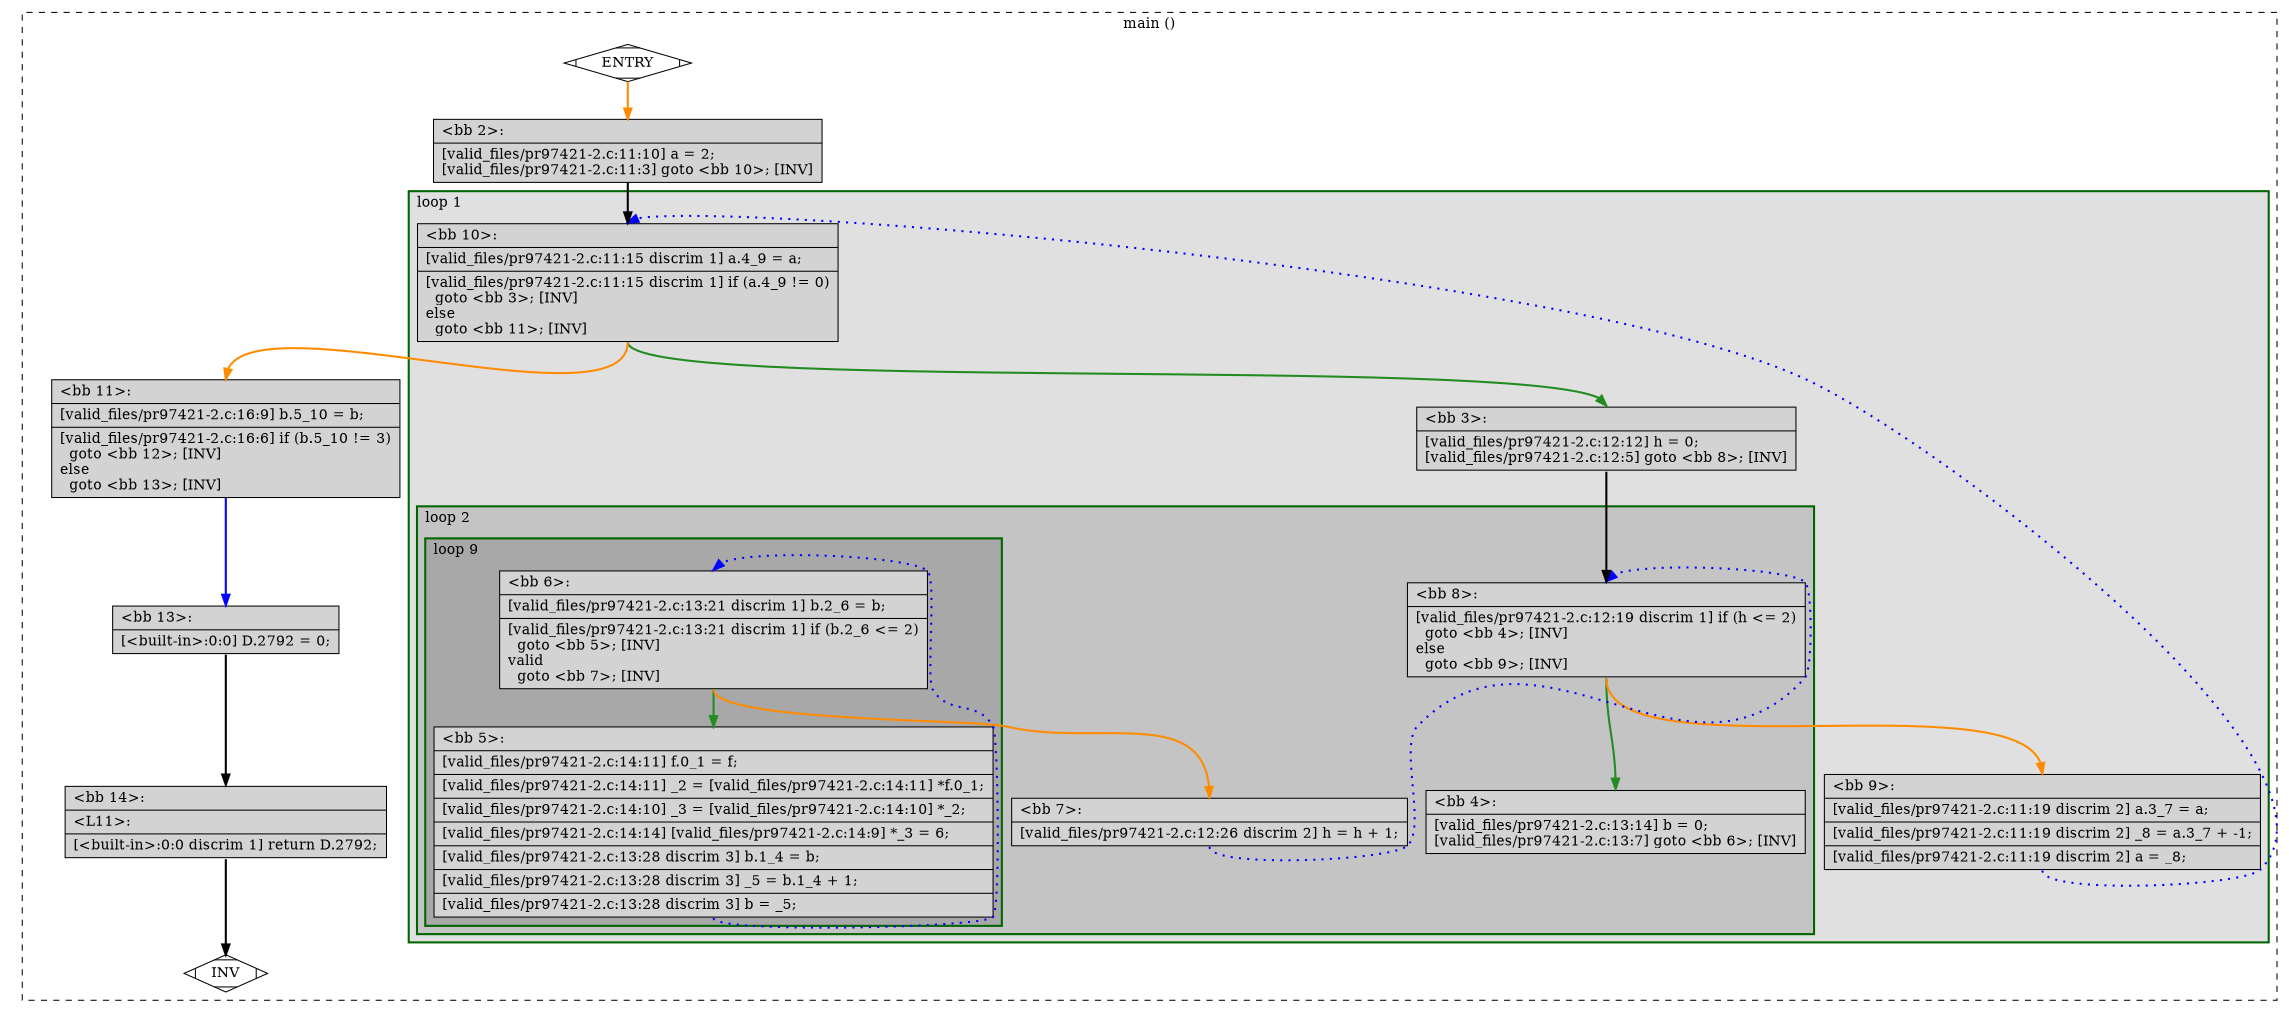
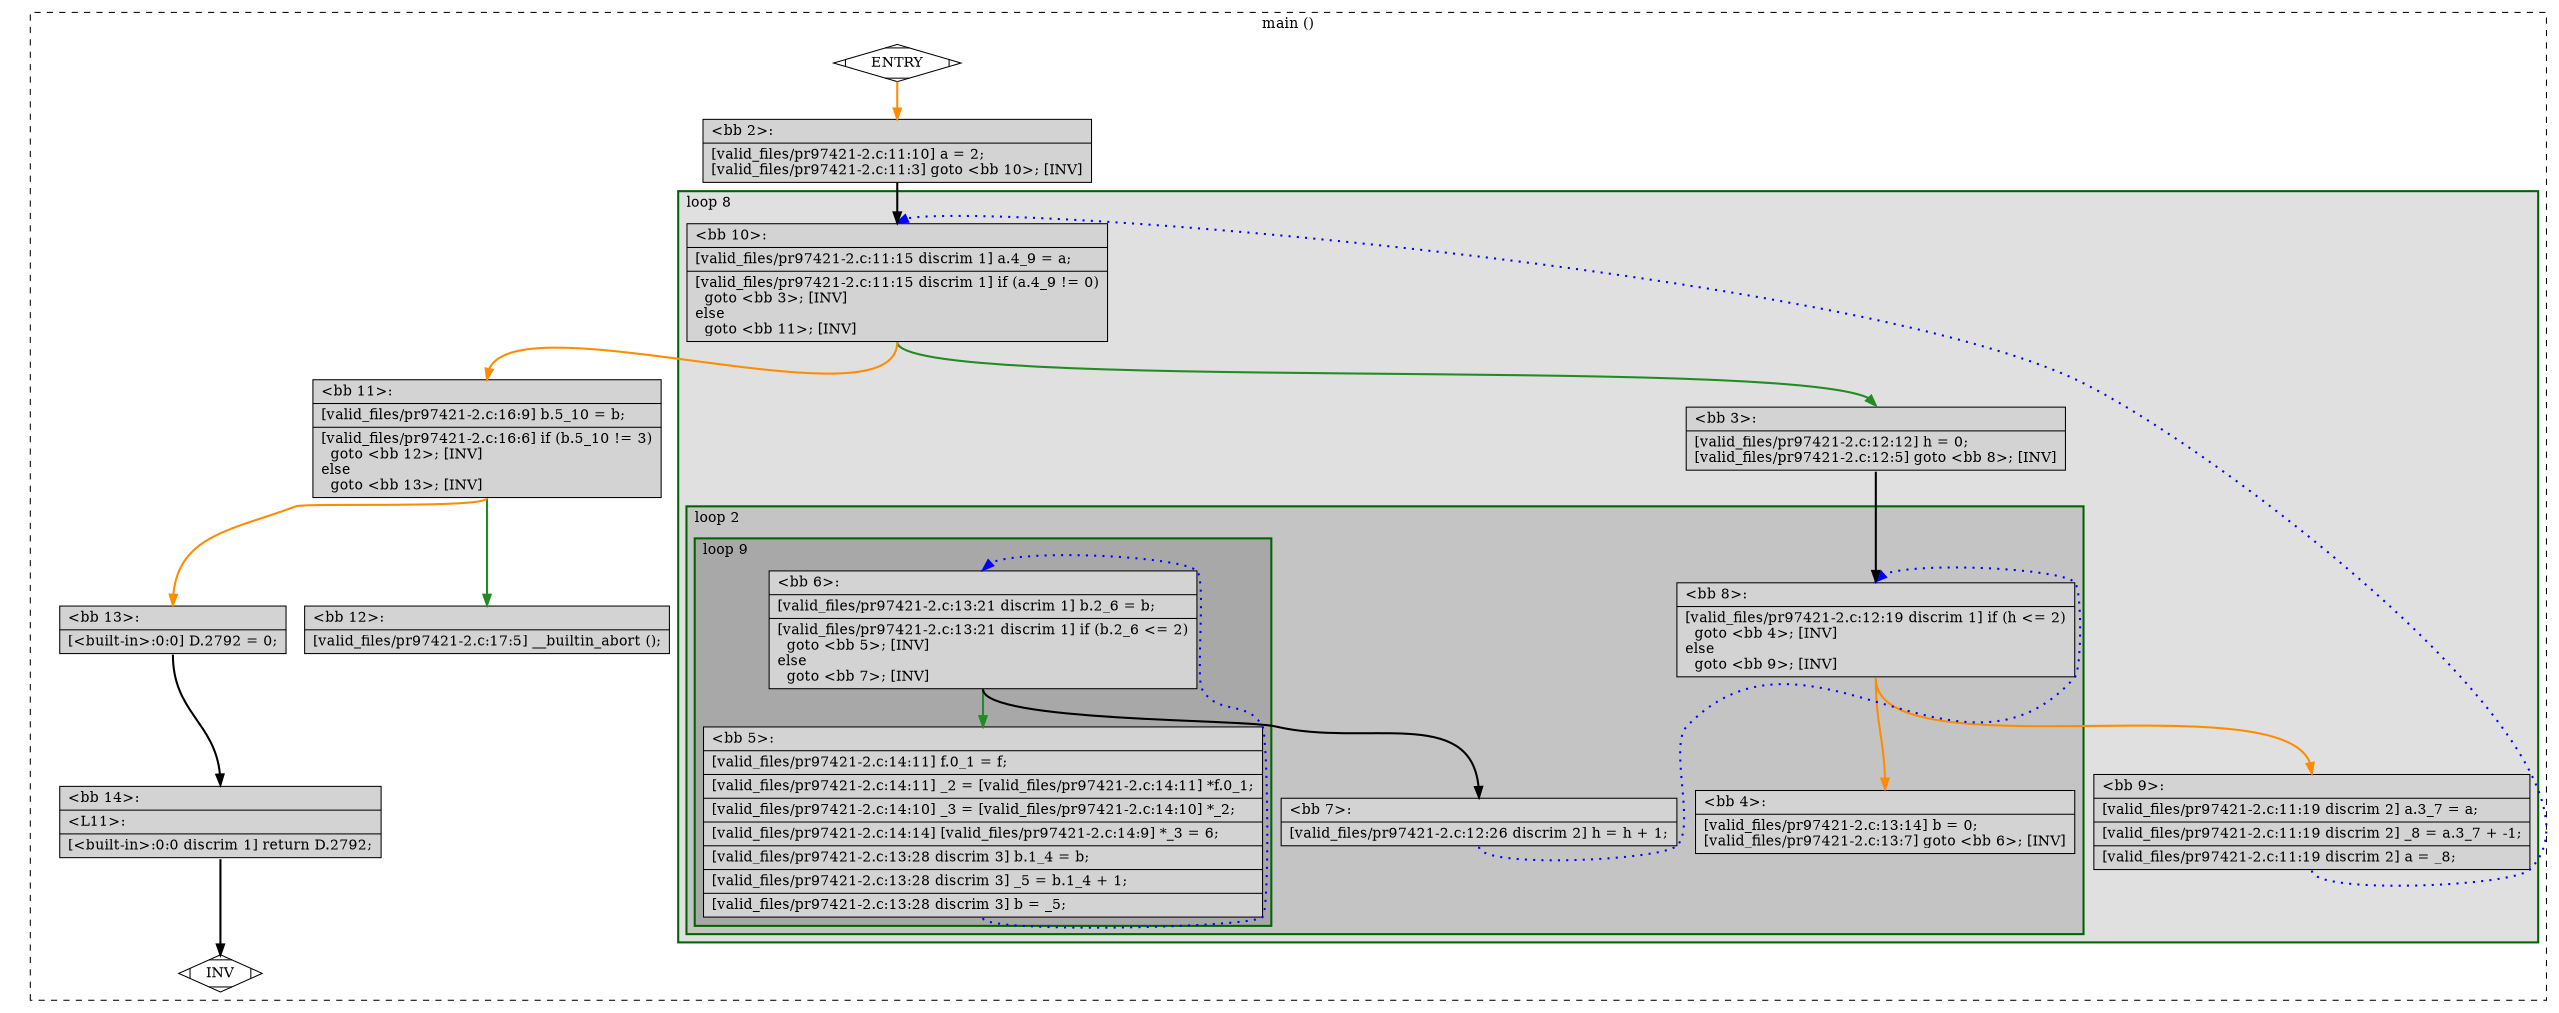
(440, 203) -> (709, 203)
(226, 546) -> (311, 505)
none -> (487, 630)
(526, 661) -> (792, 661)
(972, 723) -> (1242, 723)
(1610, 729) -> (1880, 729)
